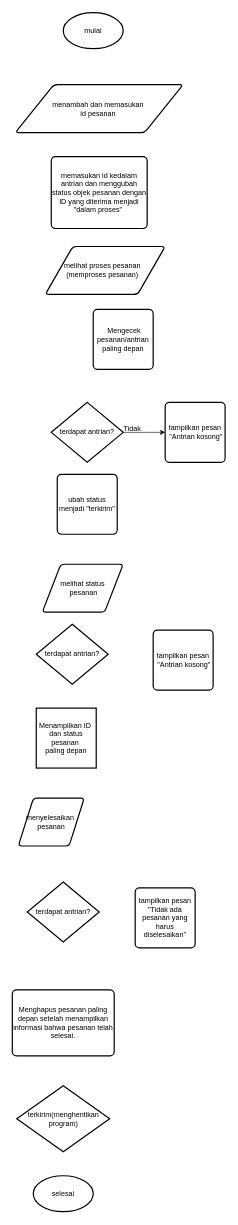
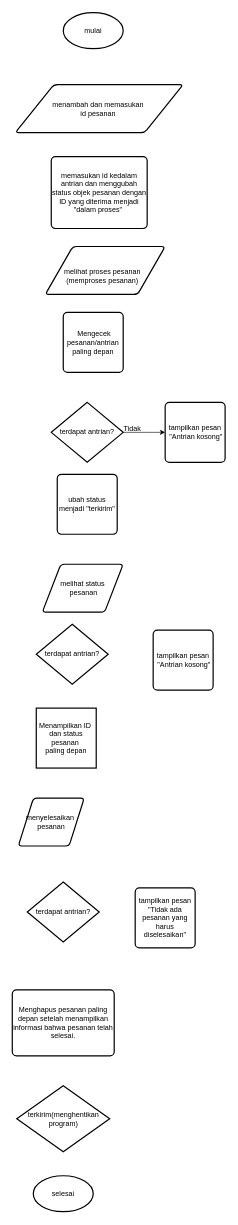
(102, 270) -> (102, 276)
(123, 339) -> (93, 342)
